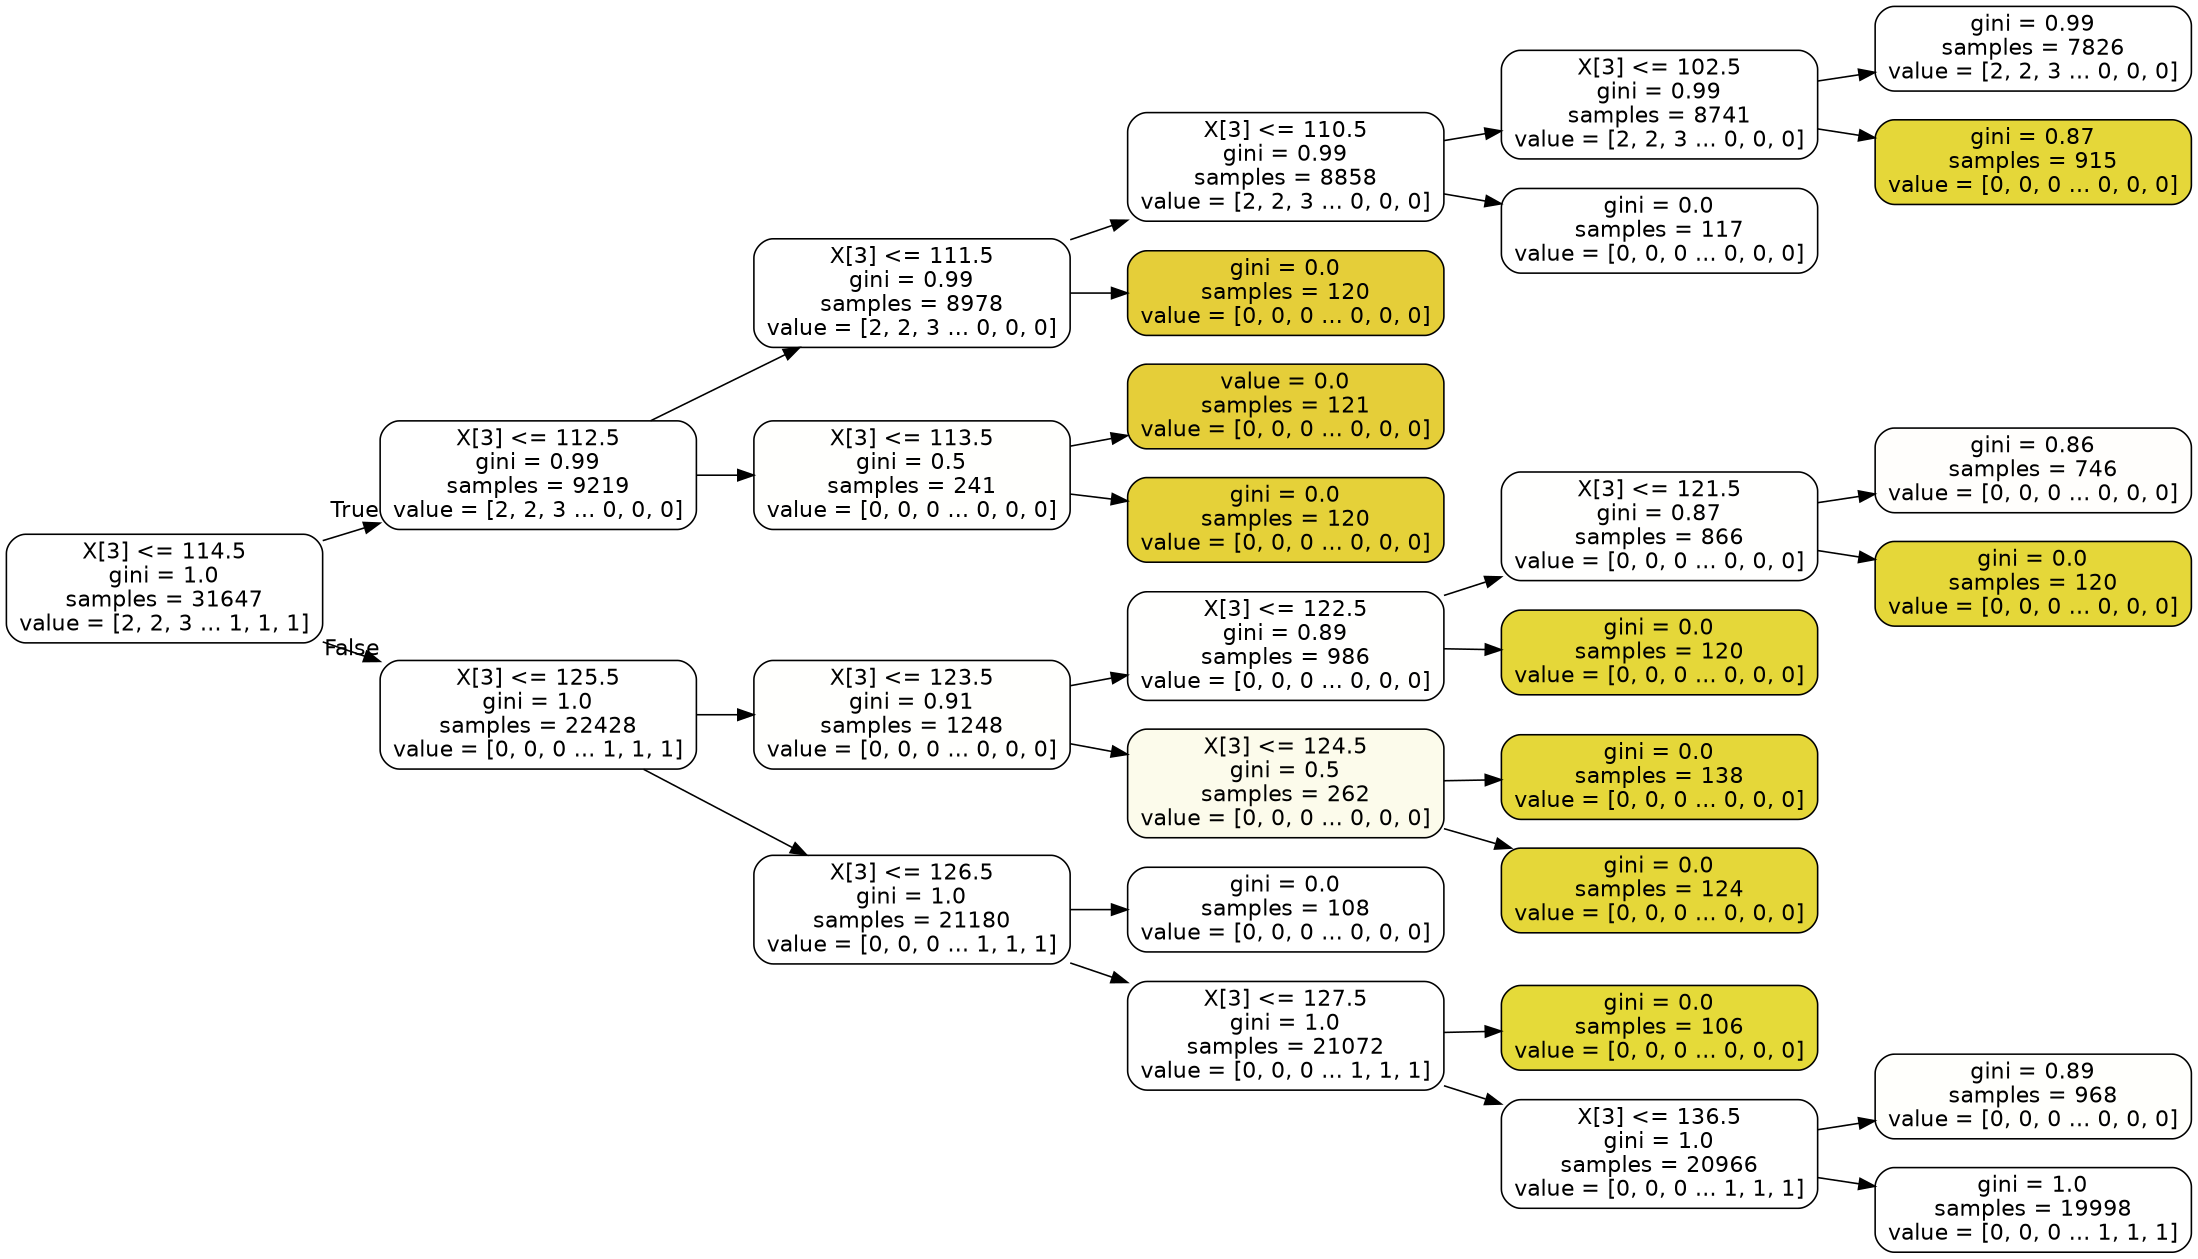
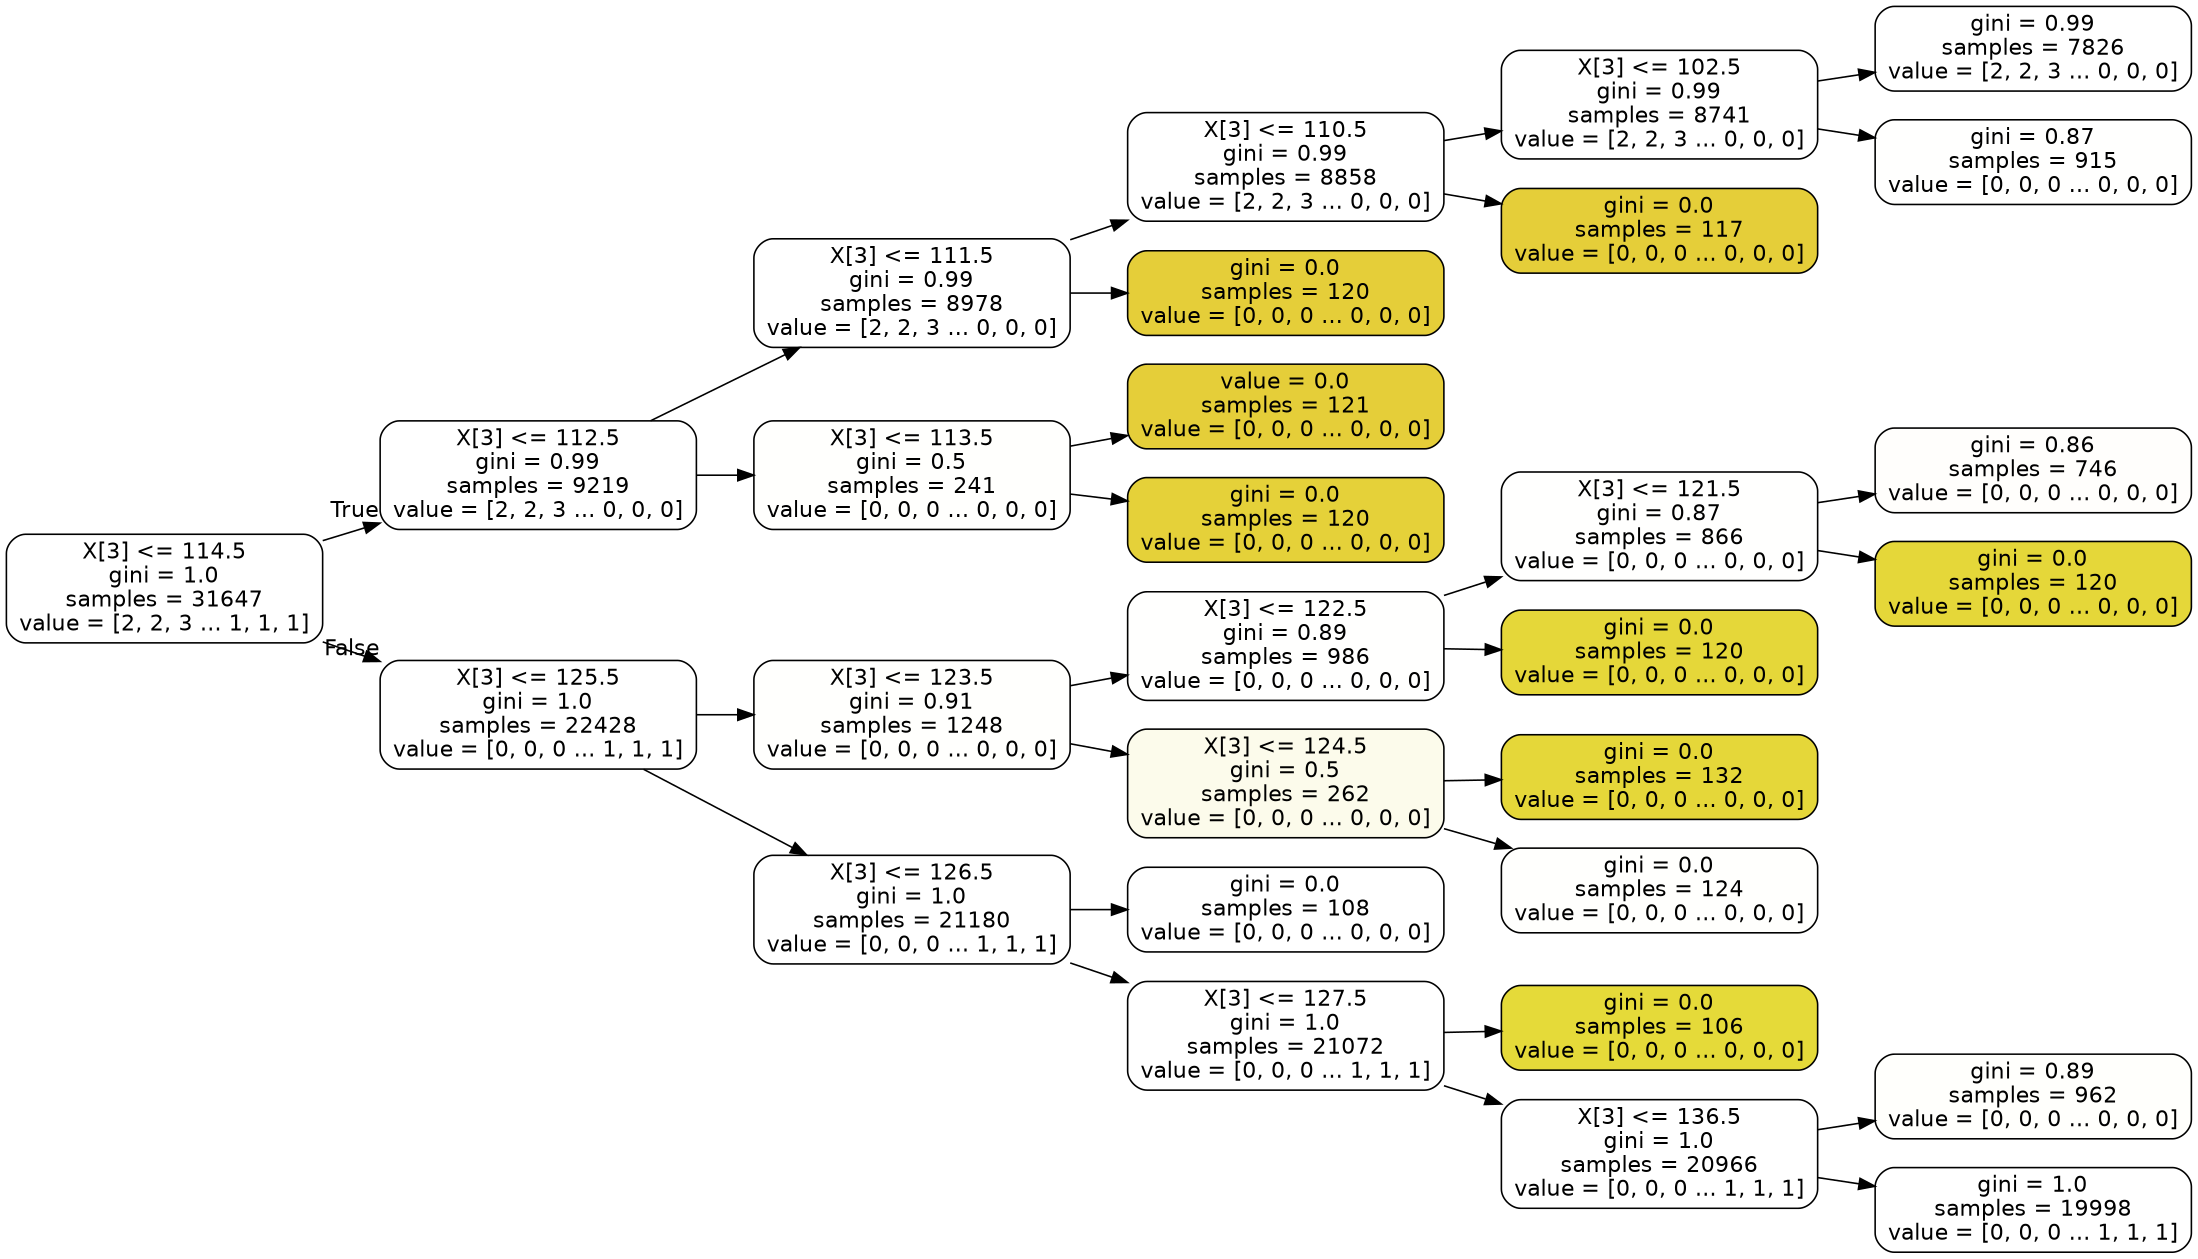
(2033, 162) -> (2033, 162)
(1660, 231) -> (1660, 231)
(1660, 777) -> (1660, 777)
(1660, 890) -> (1660, 890)
(2033, 1096) -> (2033, 1096)
